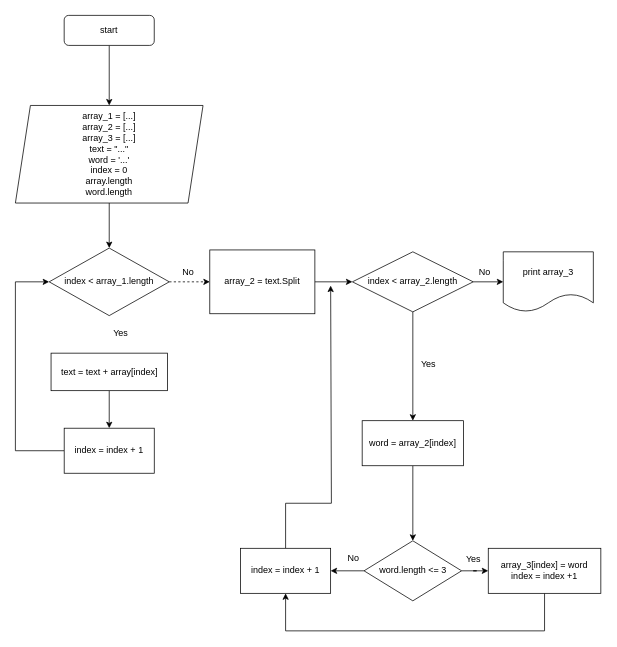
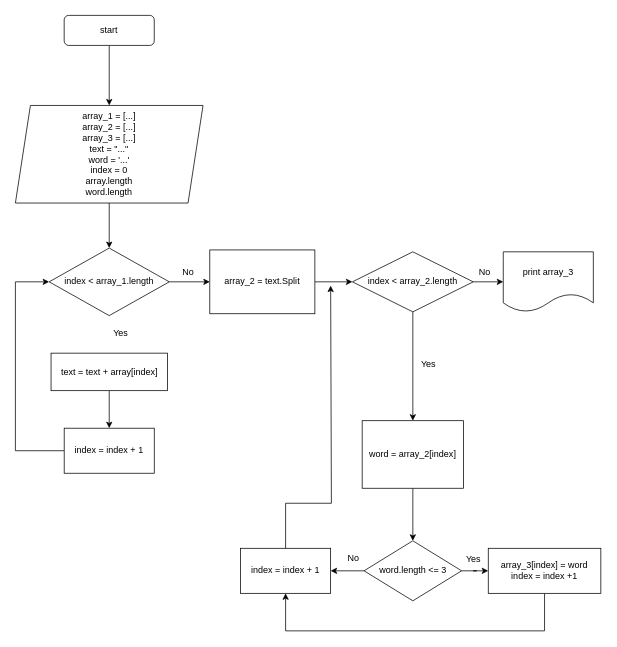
(187, 282) -> (187, 282)
(413, 443) -> (413, 454)
